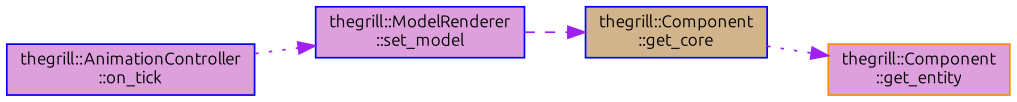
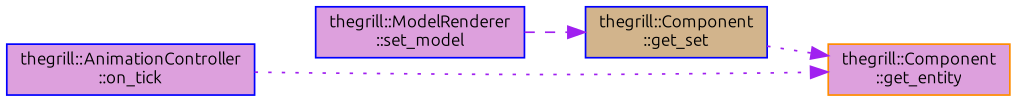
(676, 32) -> (676, 32)
(277, 51) -> (533, 75)
